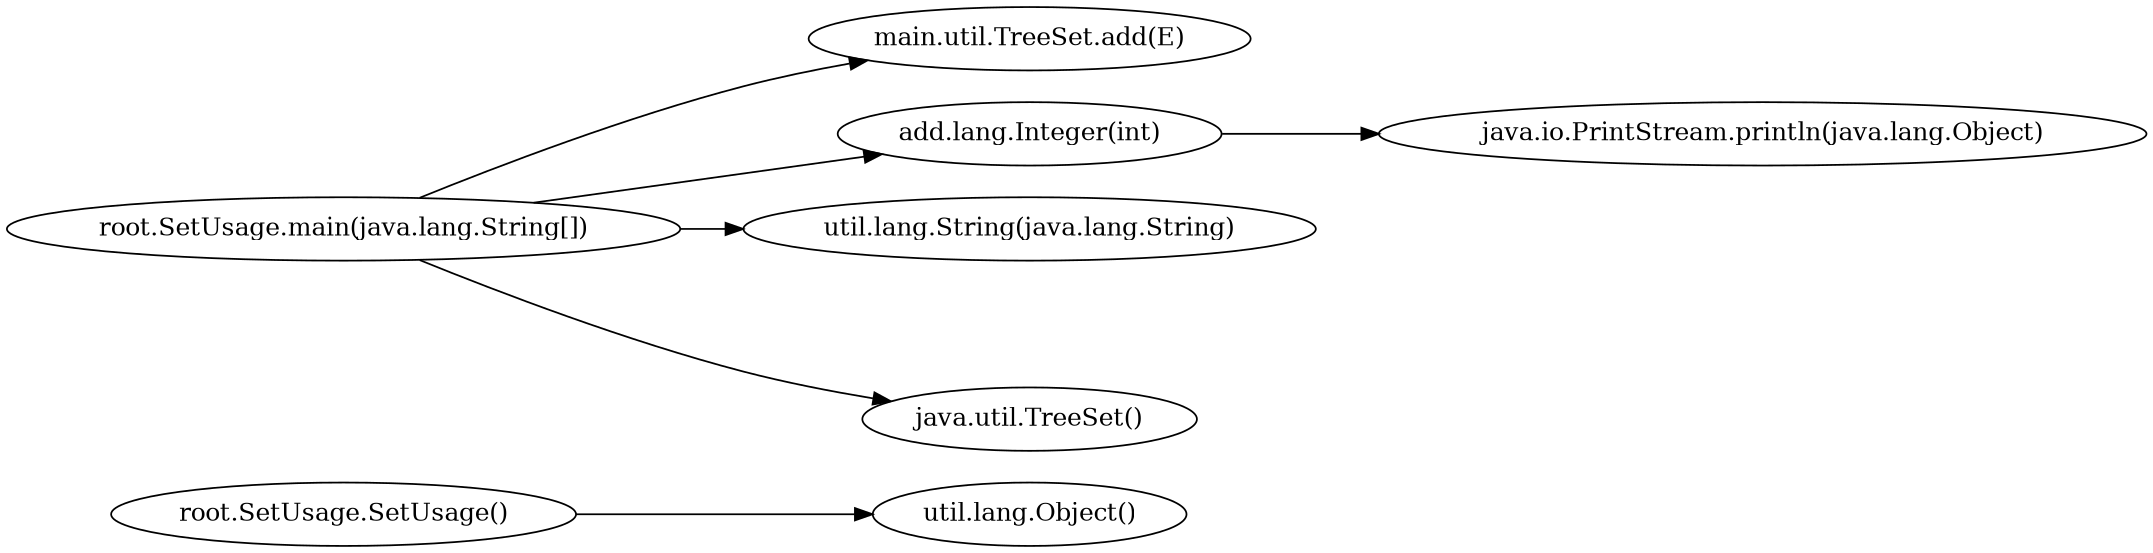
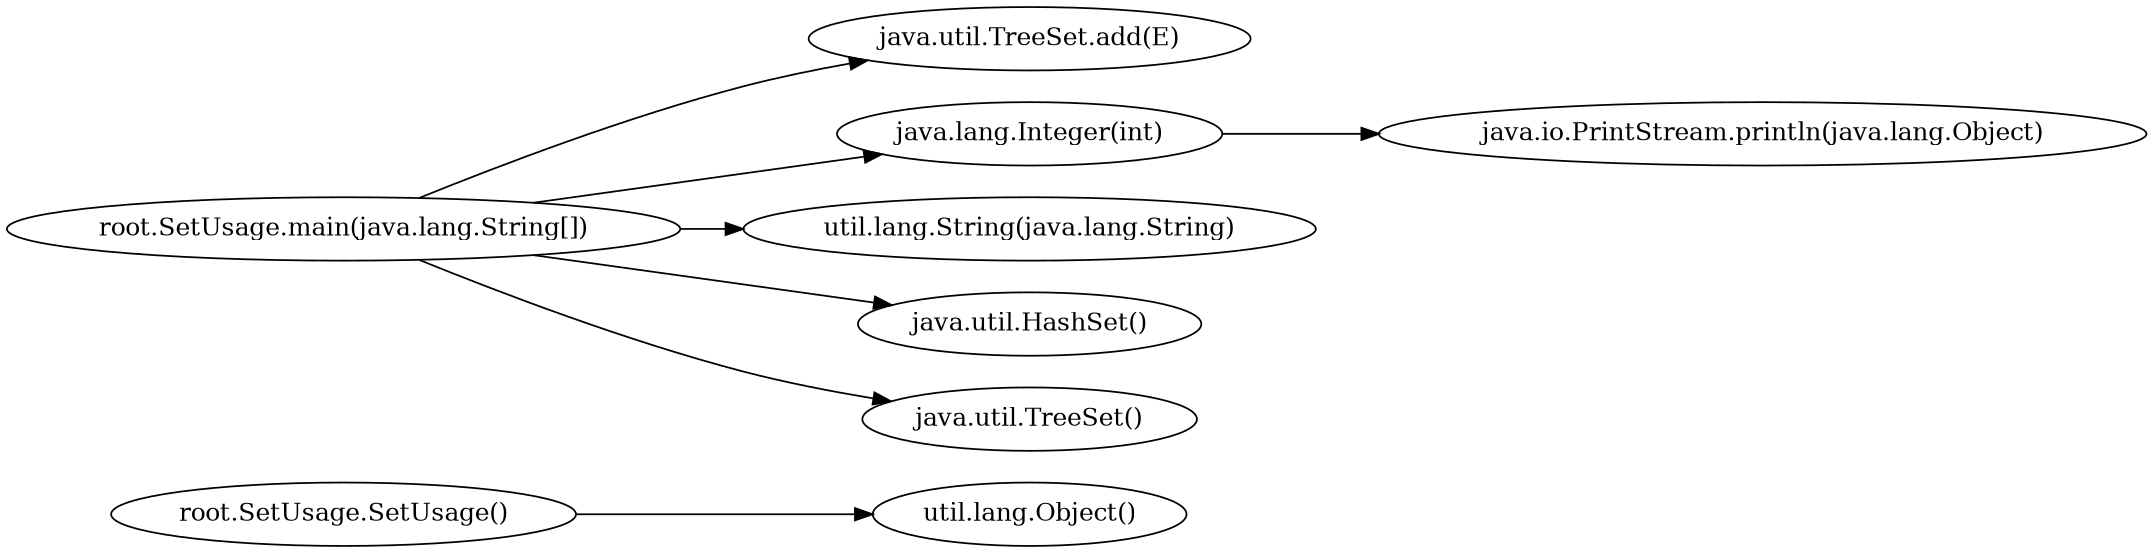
(1030, 39) -> (1030, 39)
(1030, 134) -> (1030, 134)
none -> (1030, 324)
